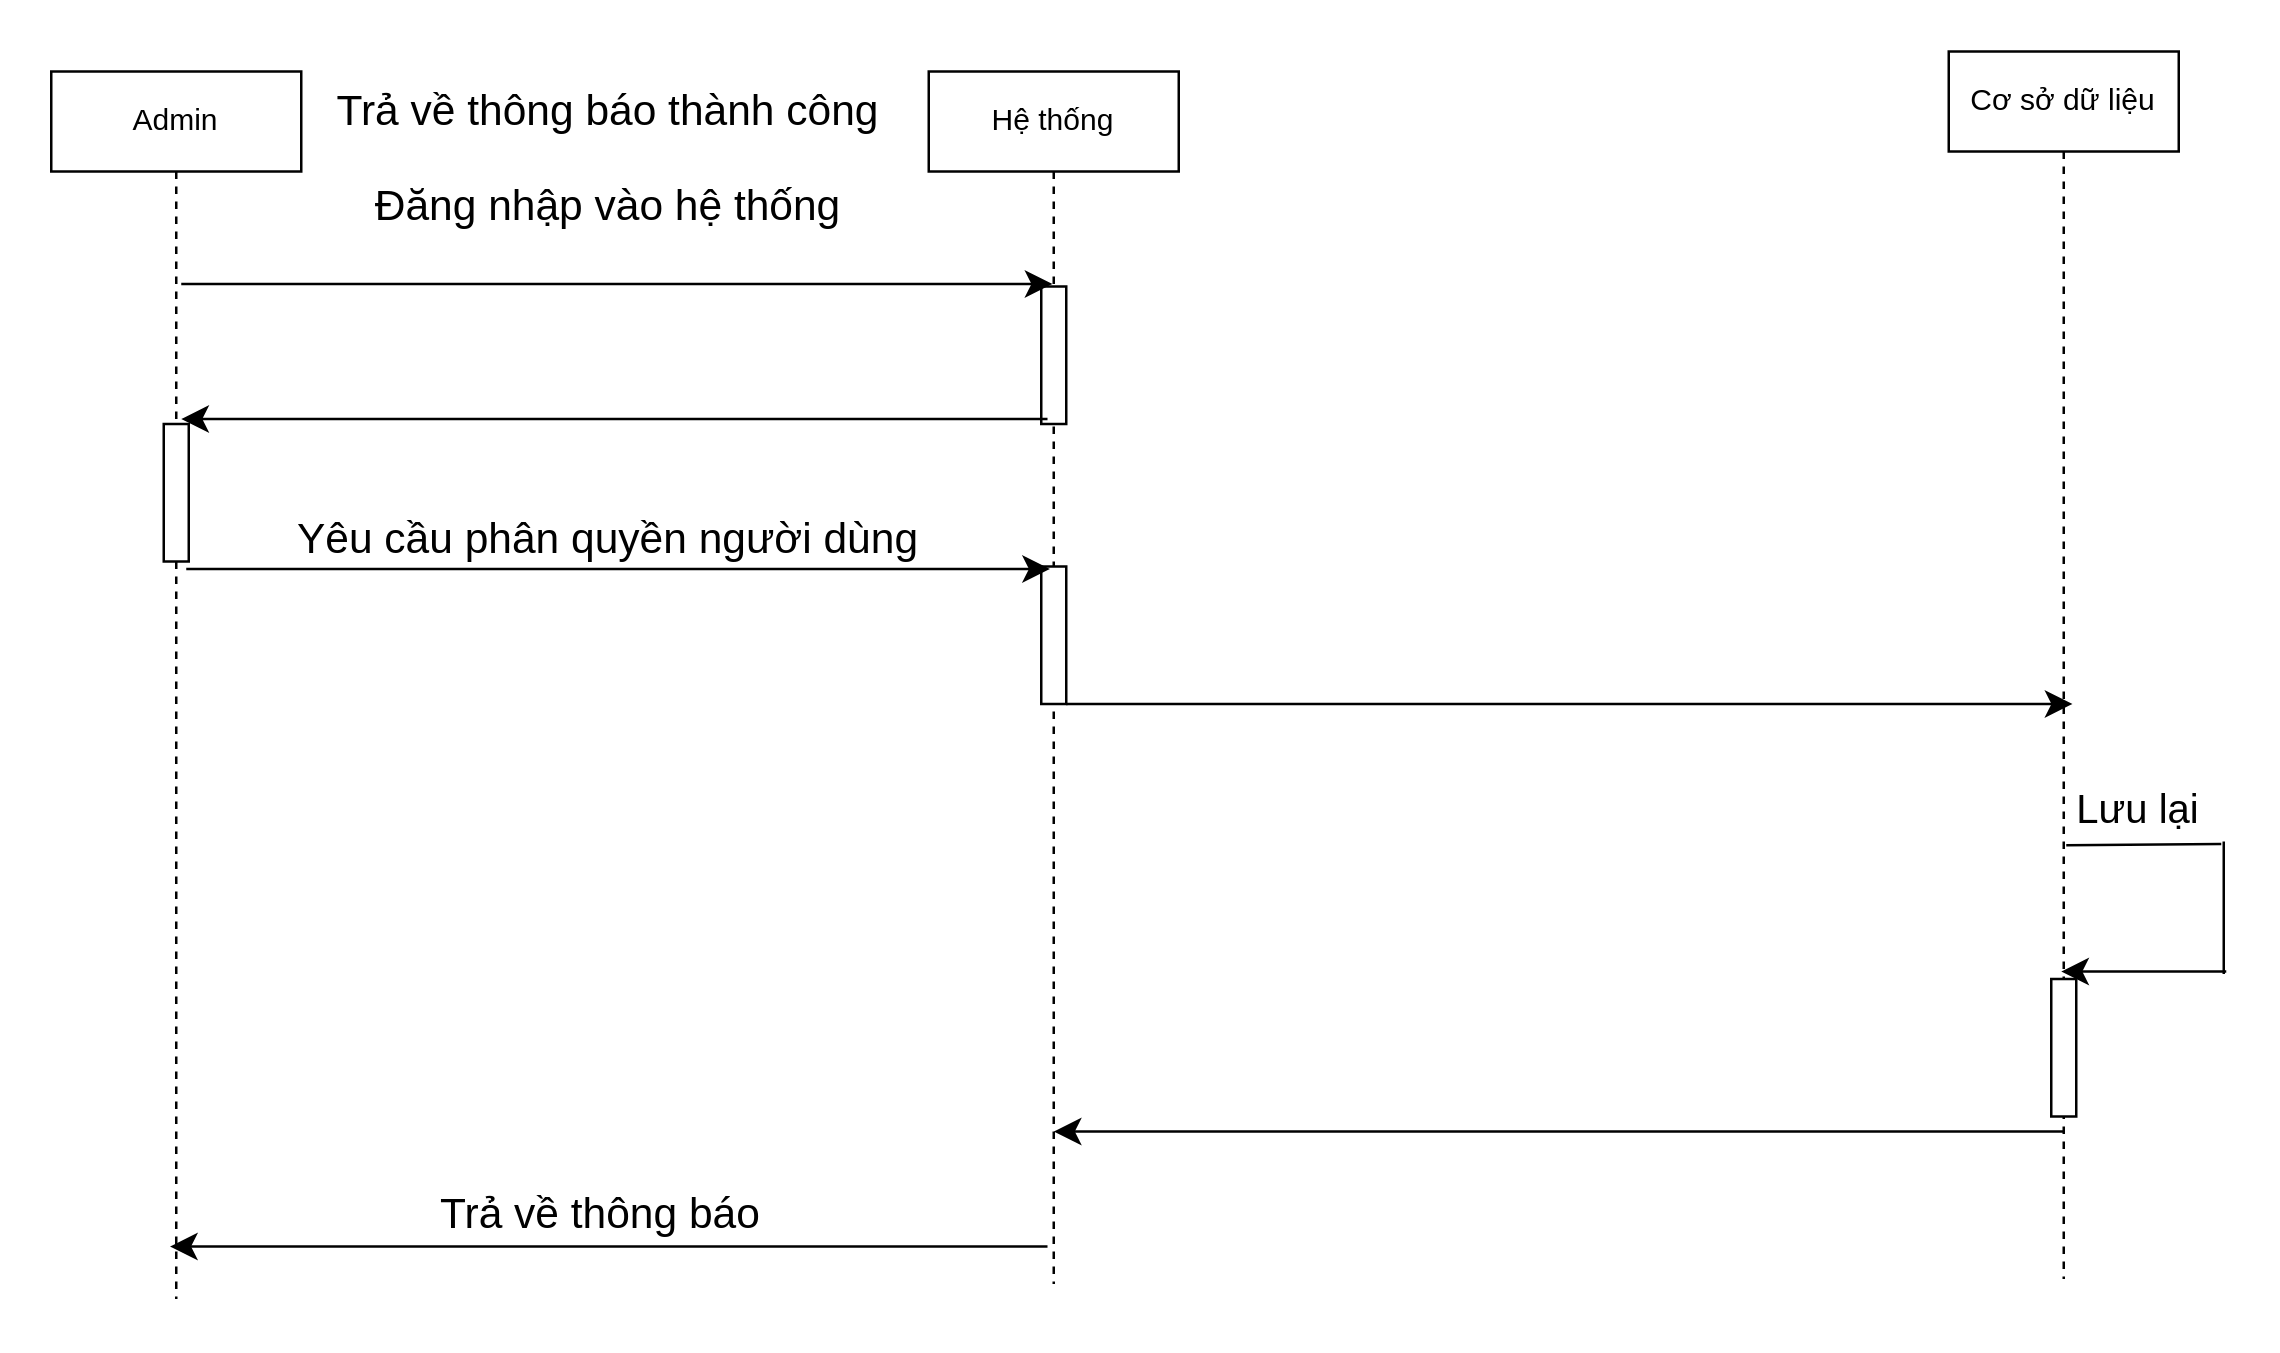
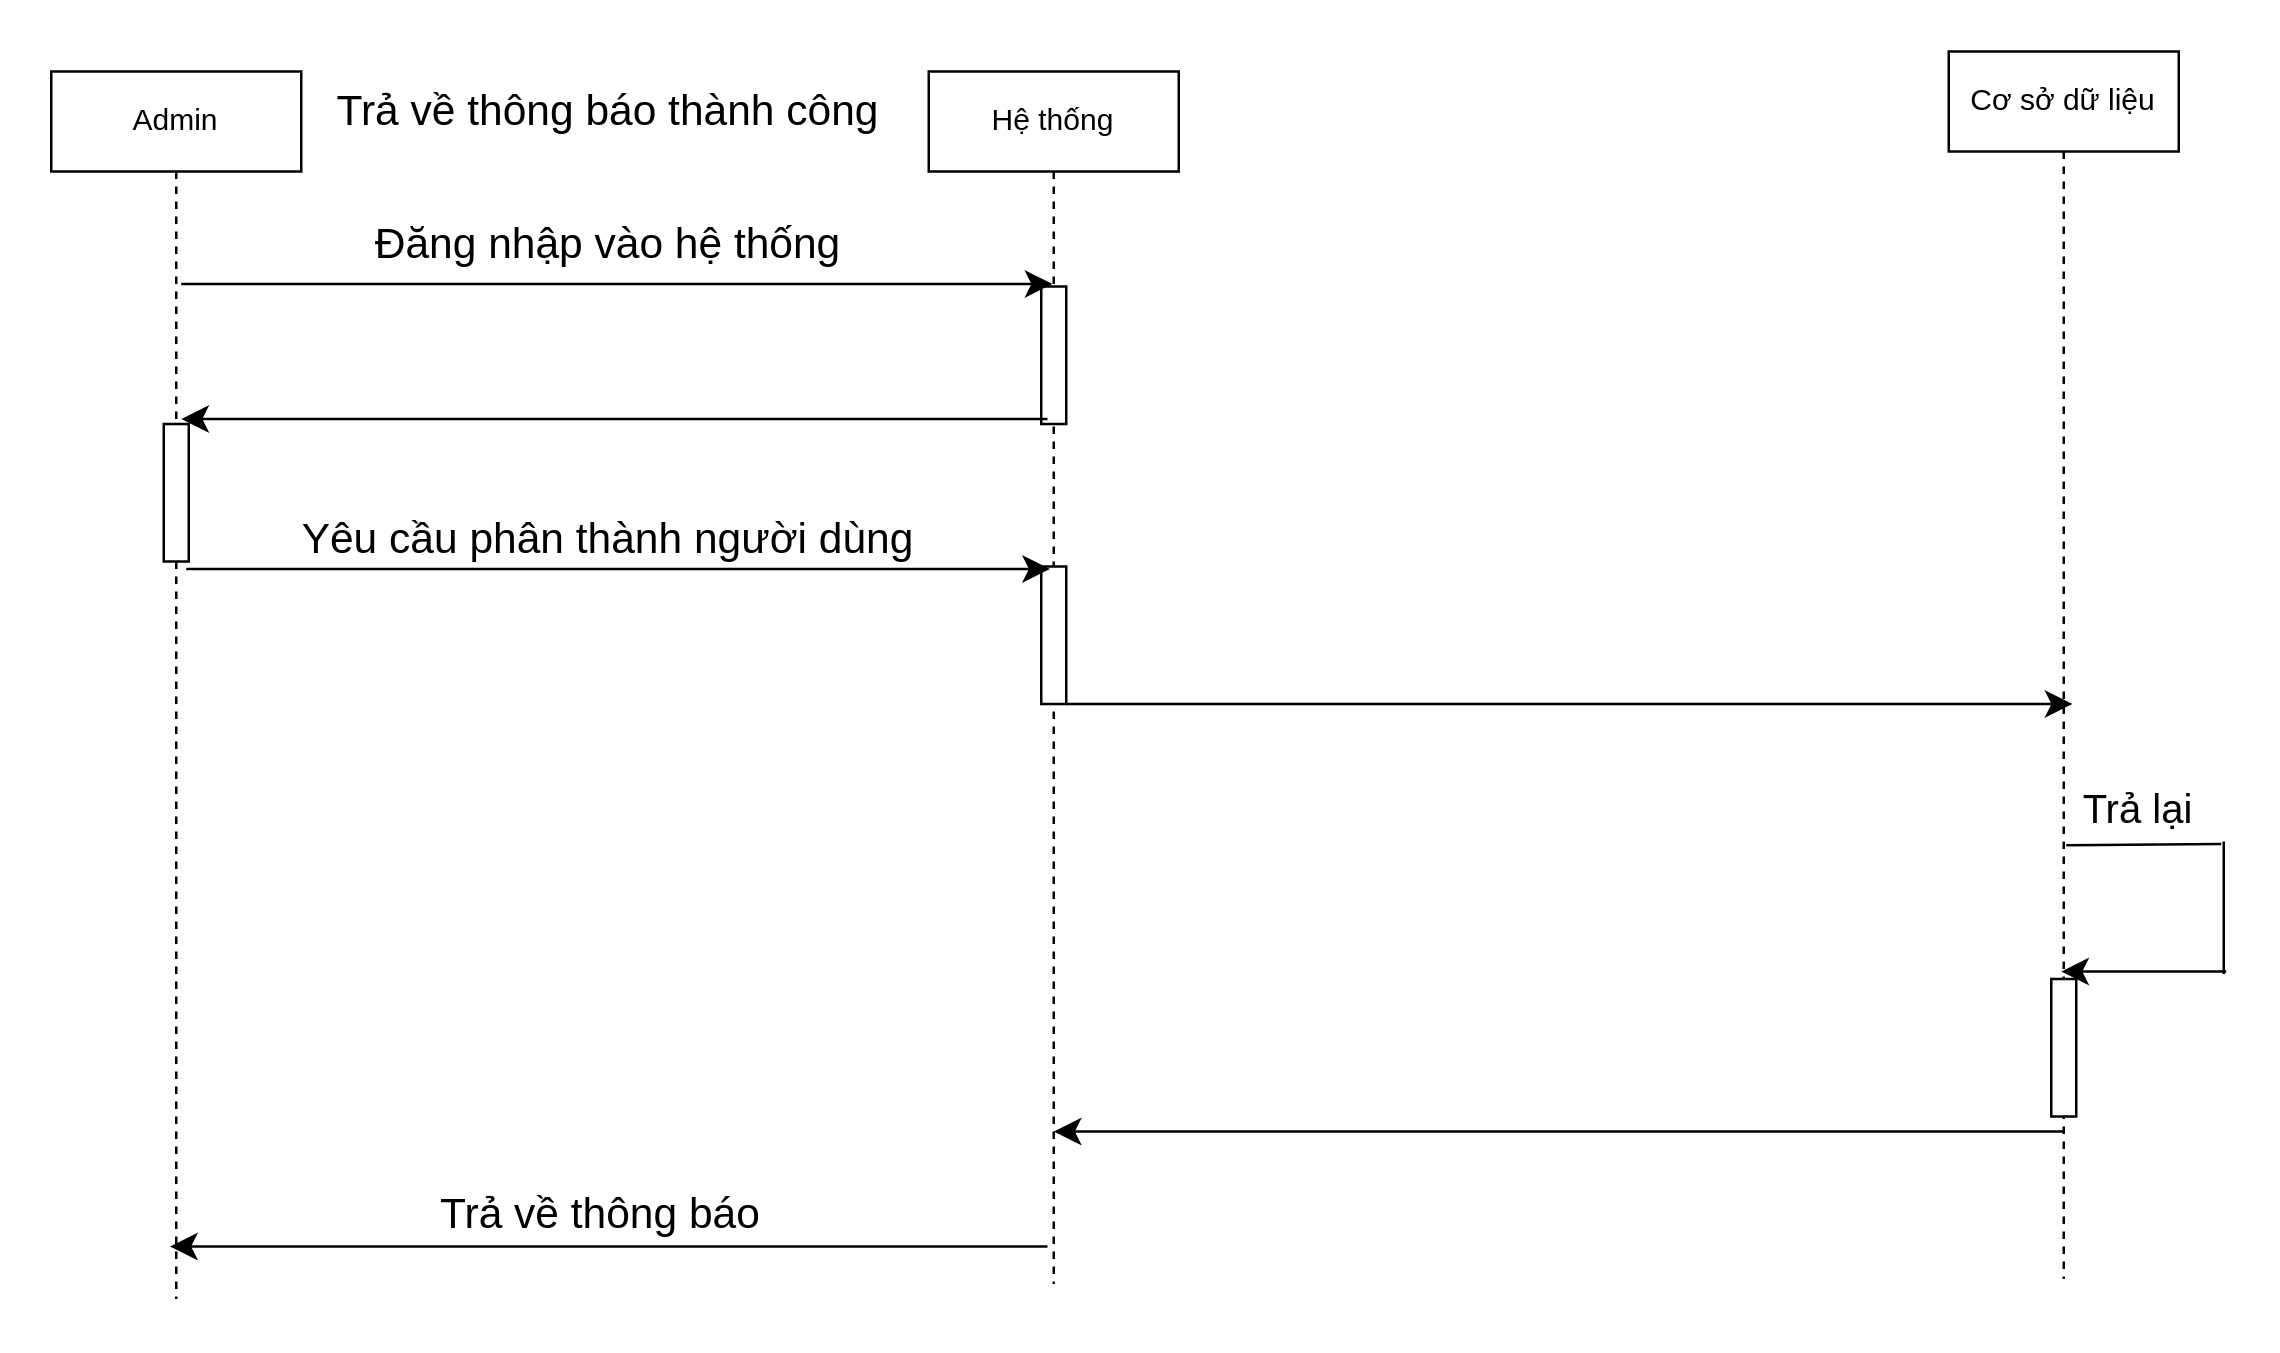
(609, 209) -> (609, 246)
(609, 541) -> (609, 541)
(2139, 809) -> (2139, 809)
